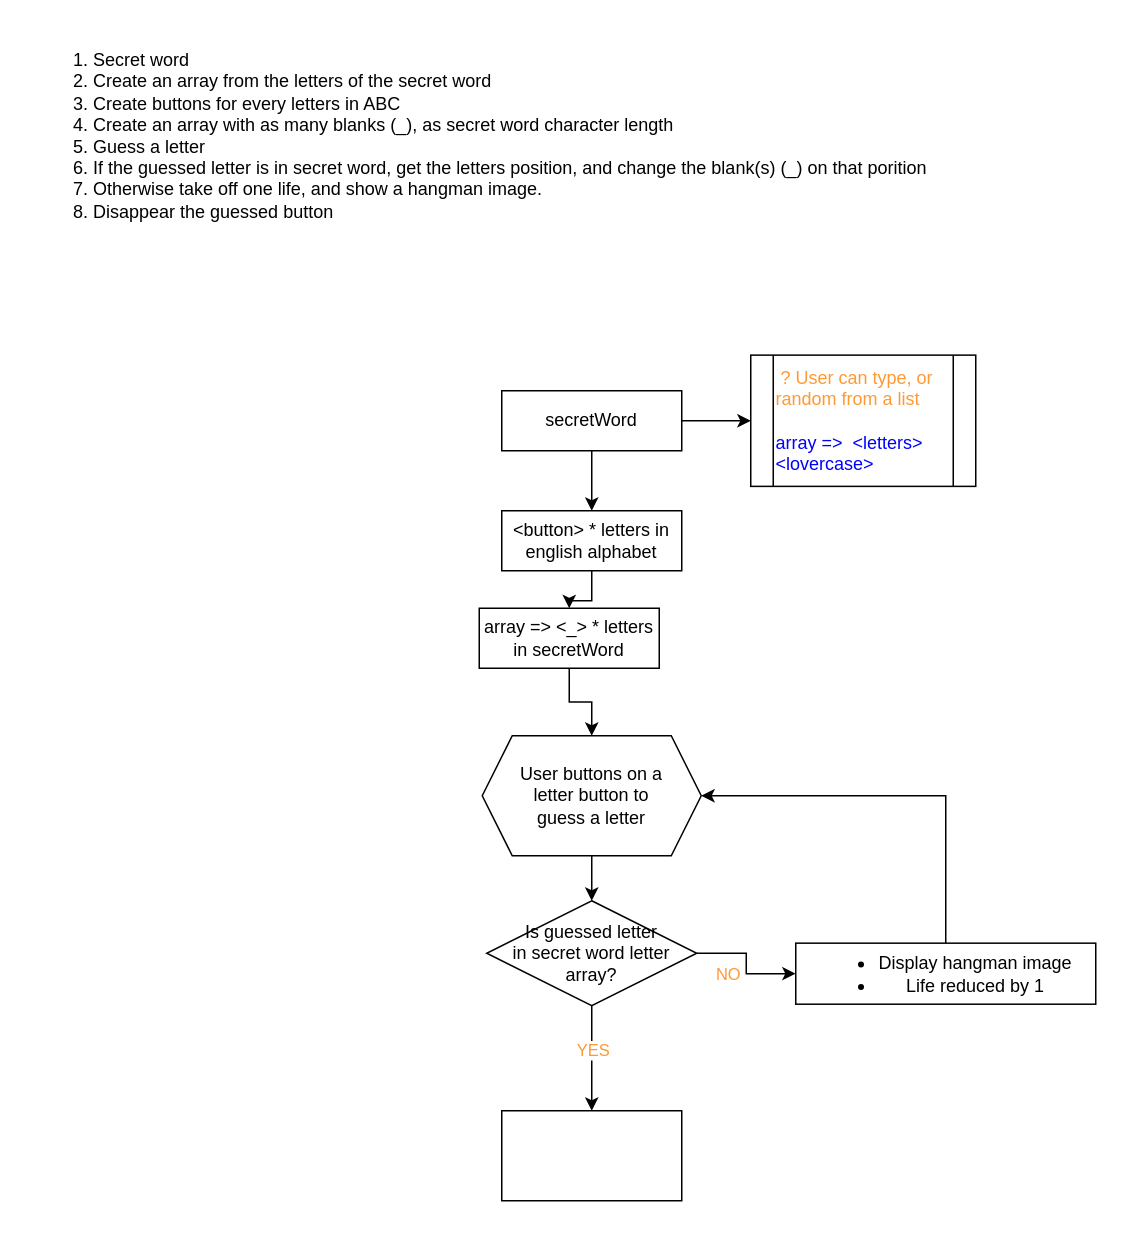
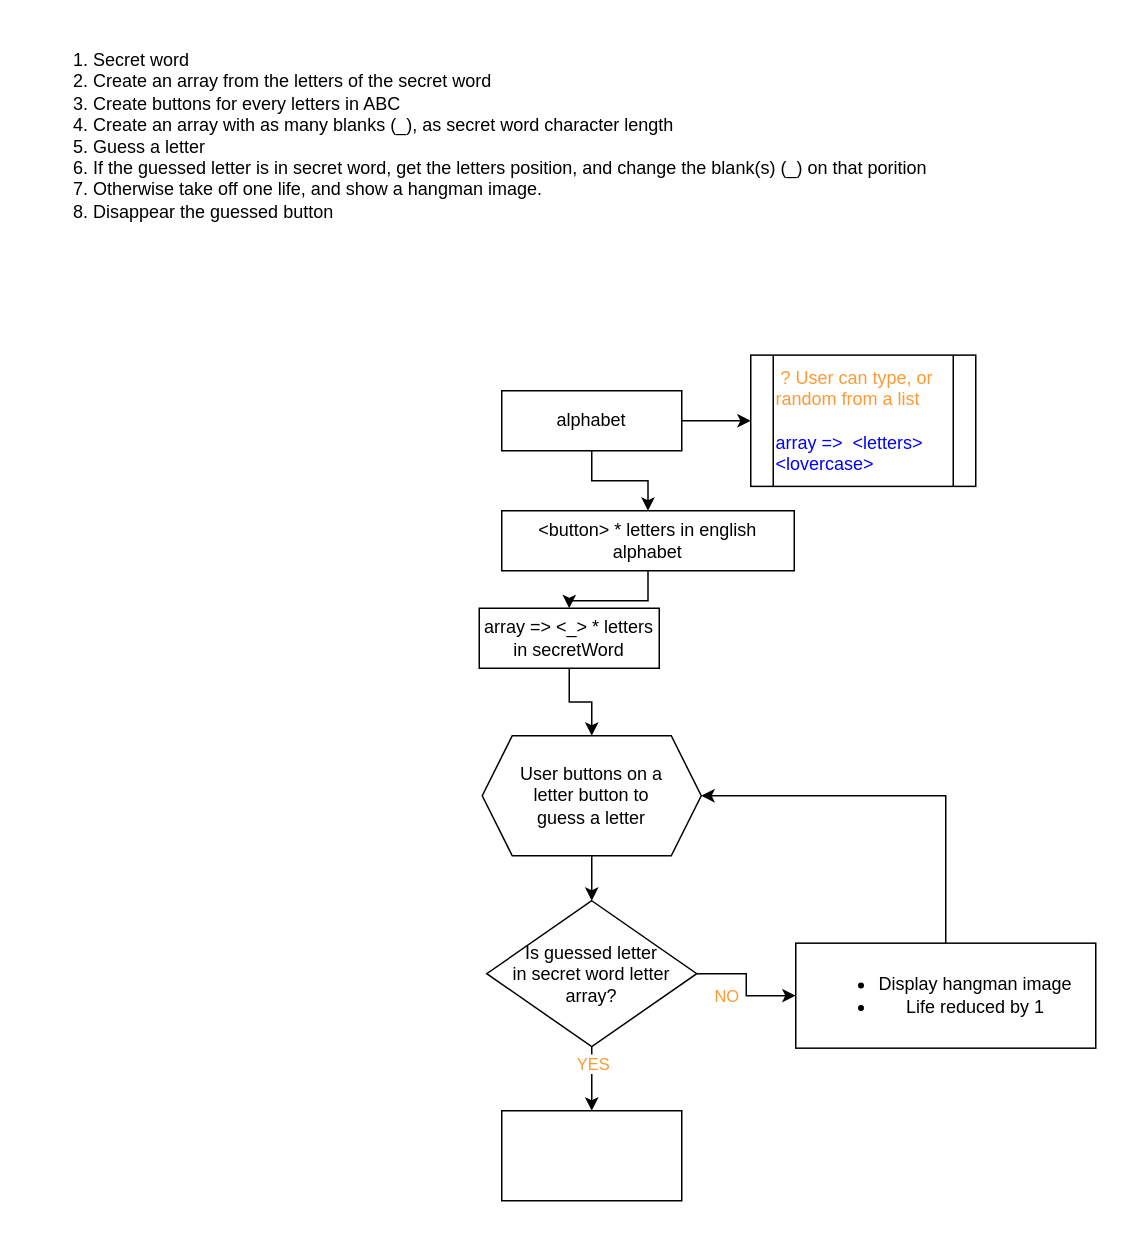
(592, 421) -> (592, 421)
(592, 541) -> (648, 541)
(592, 953) -> (592, 974)
(946, 974) -> (946, 996)
